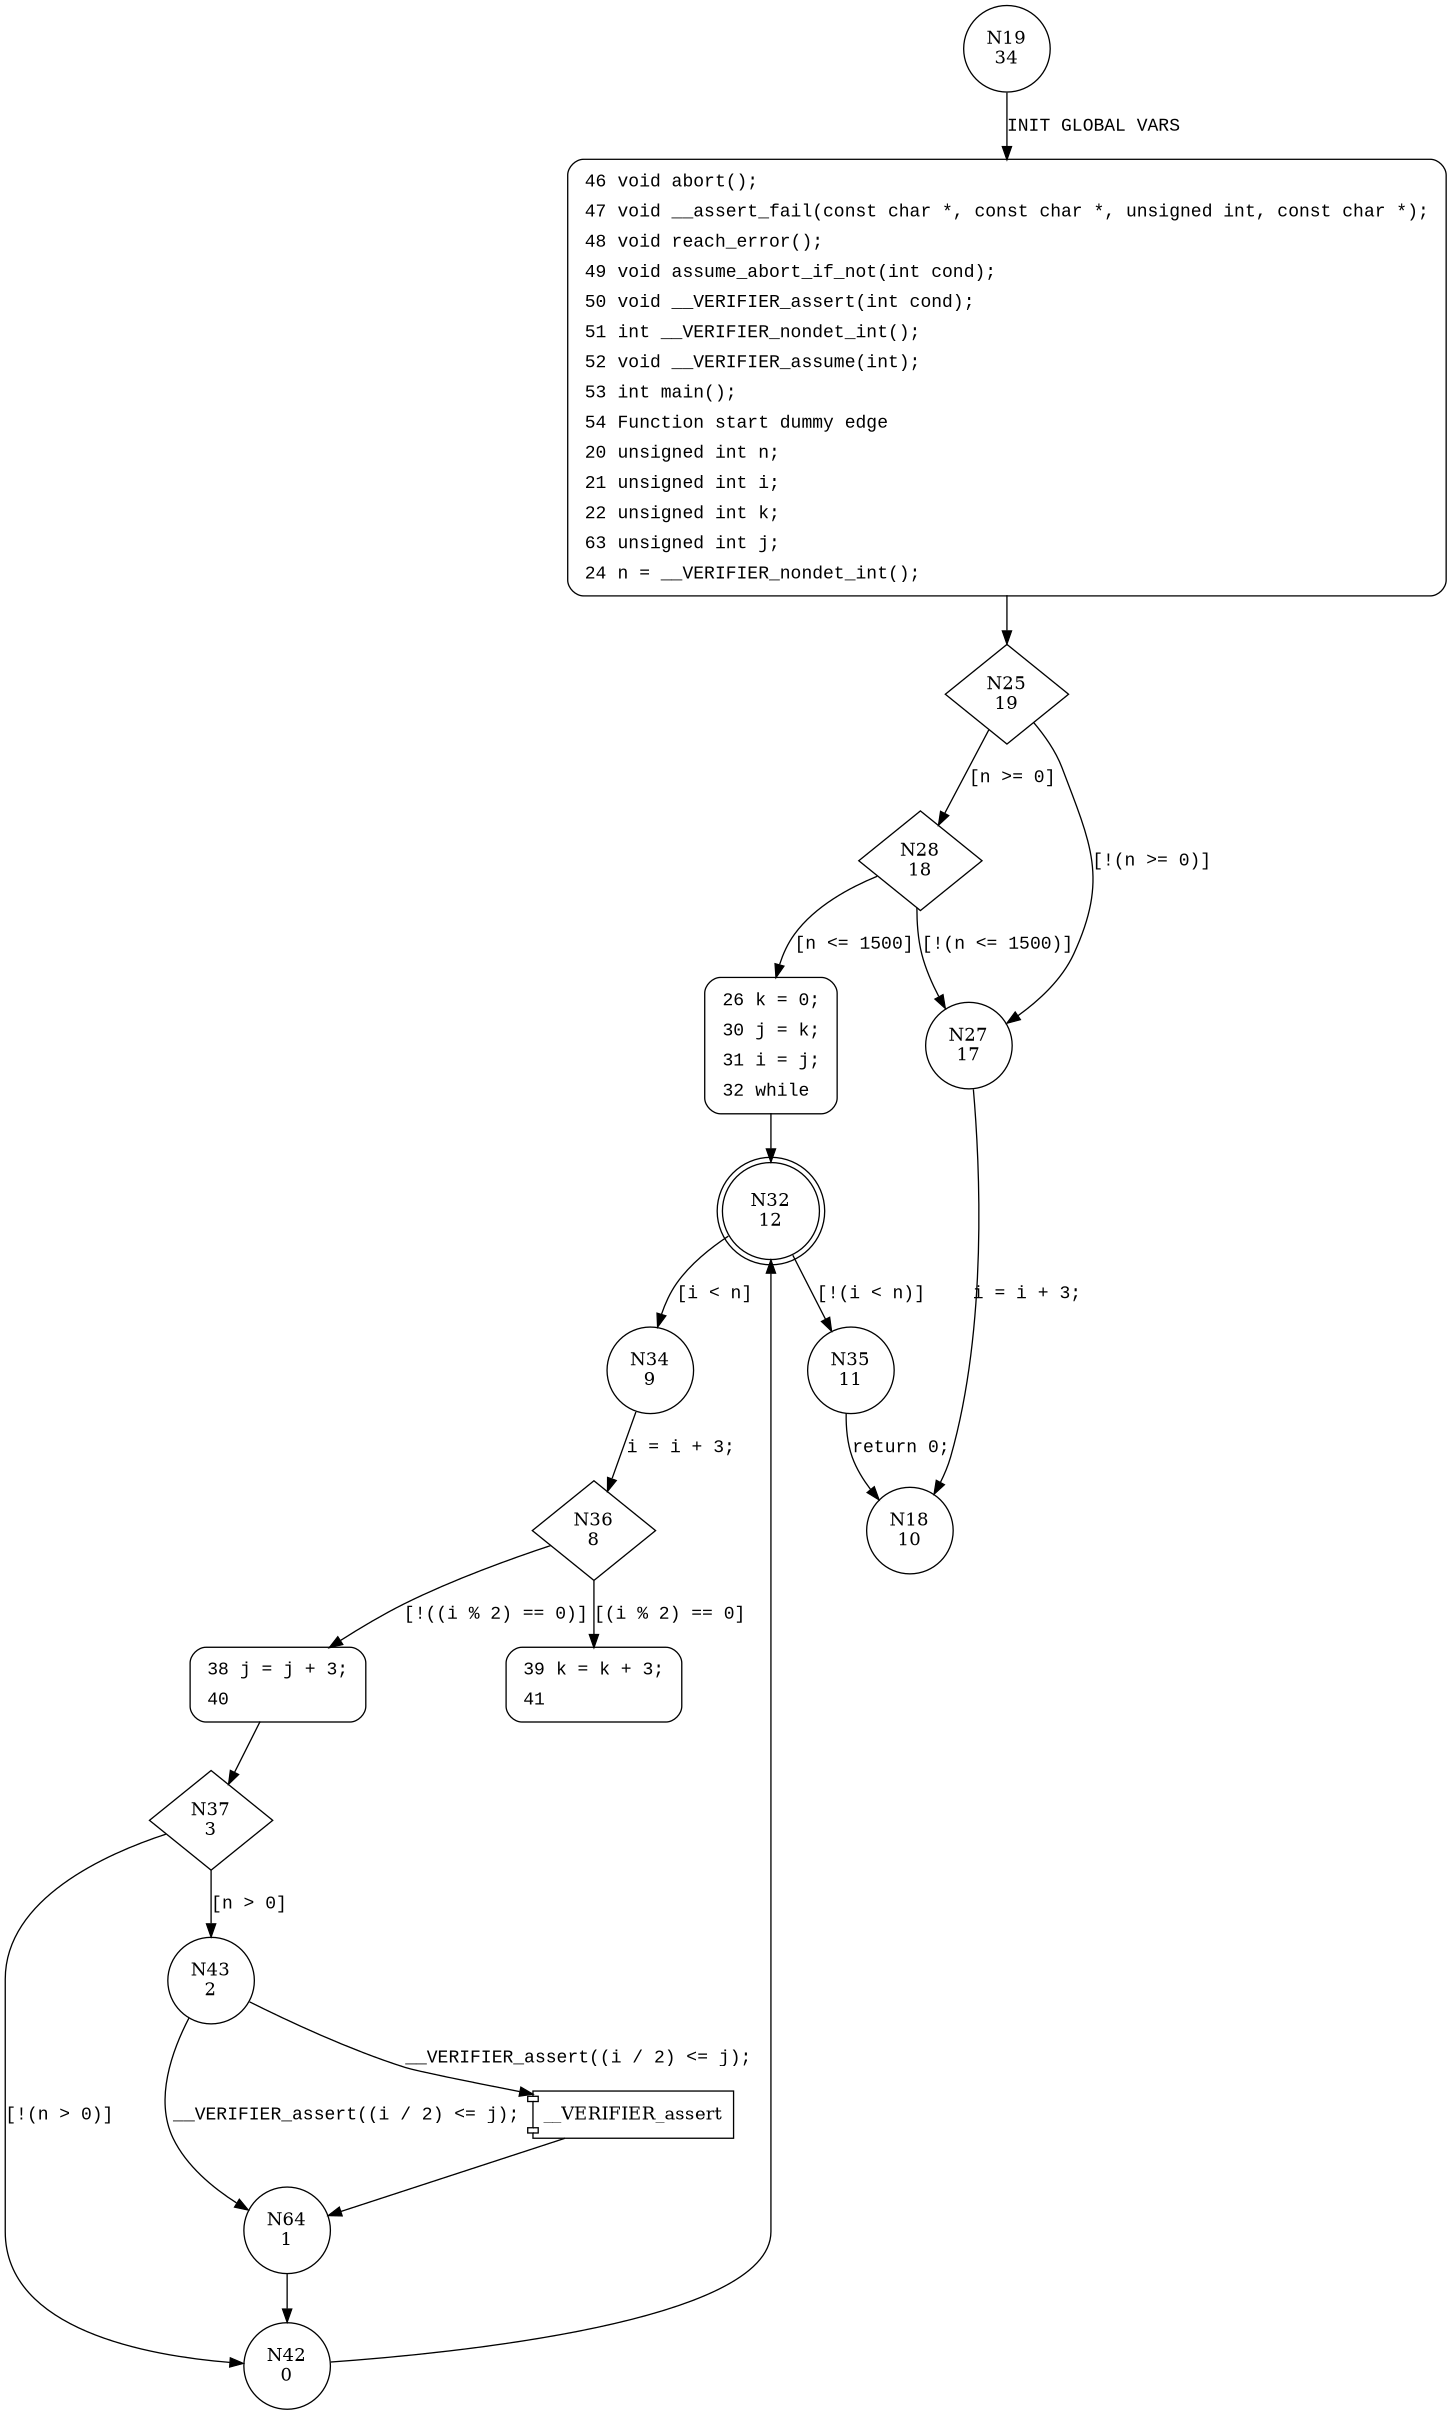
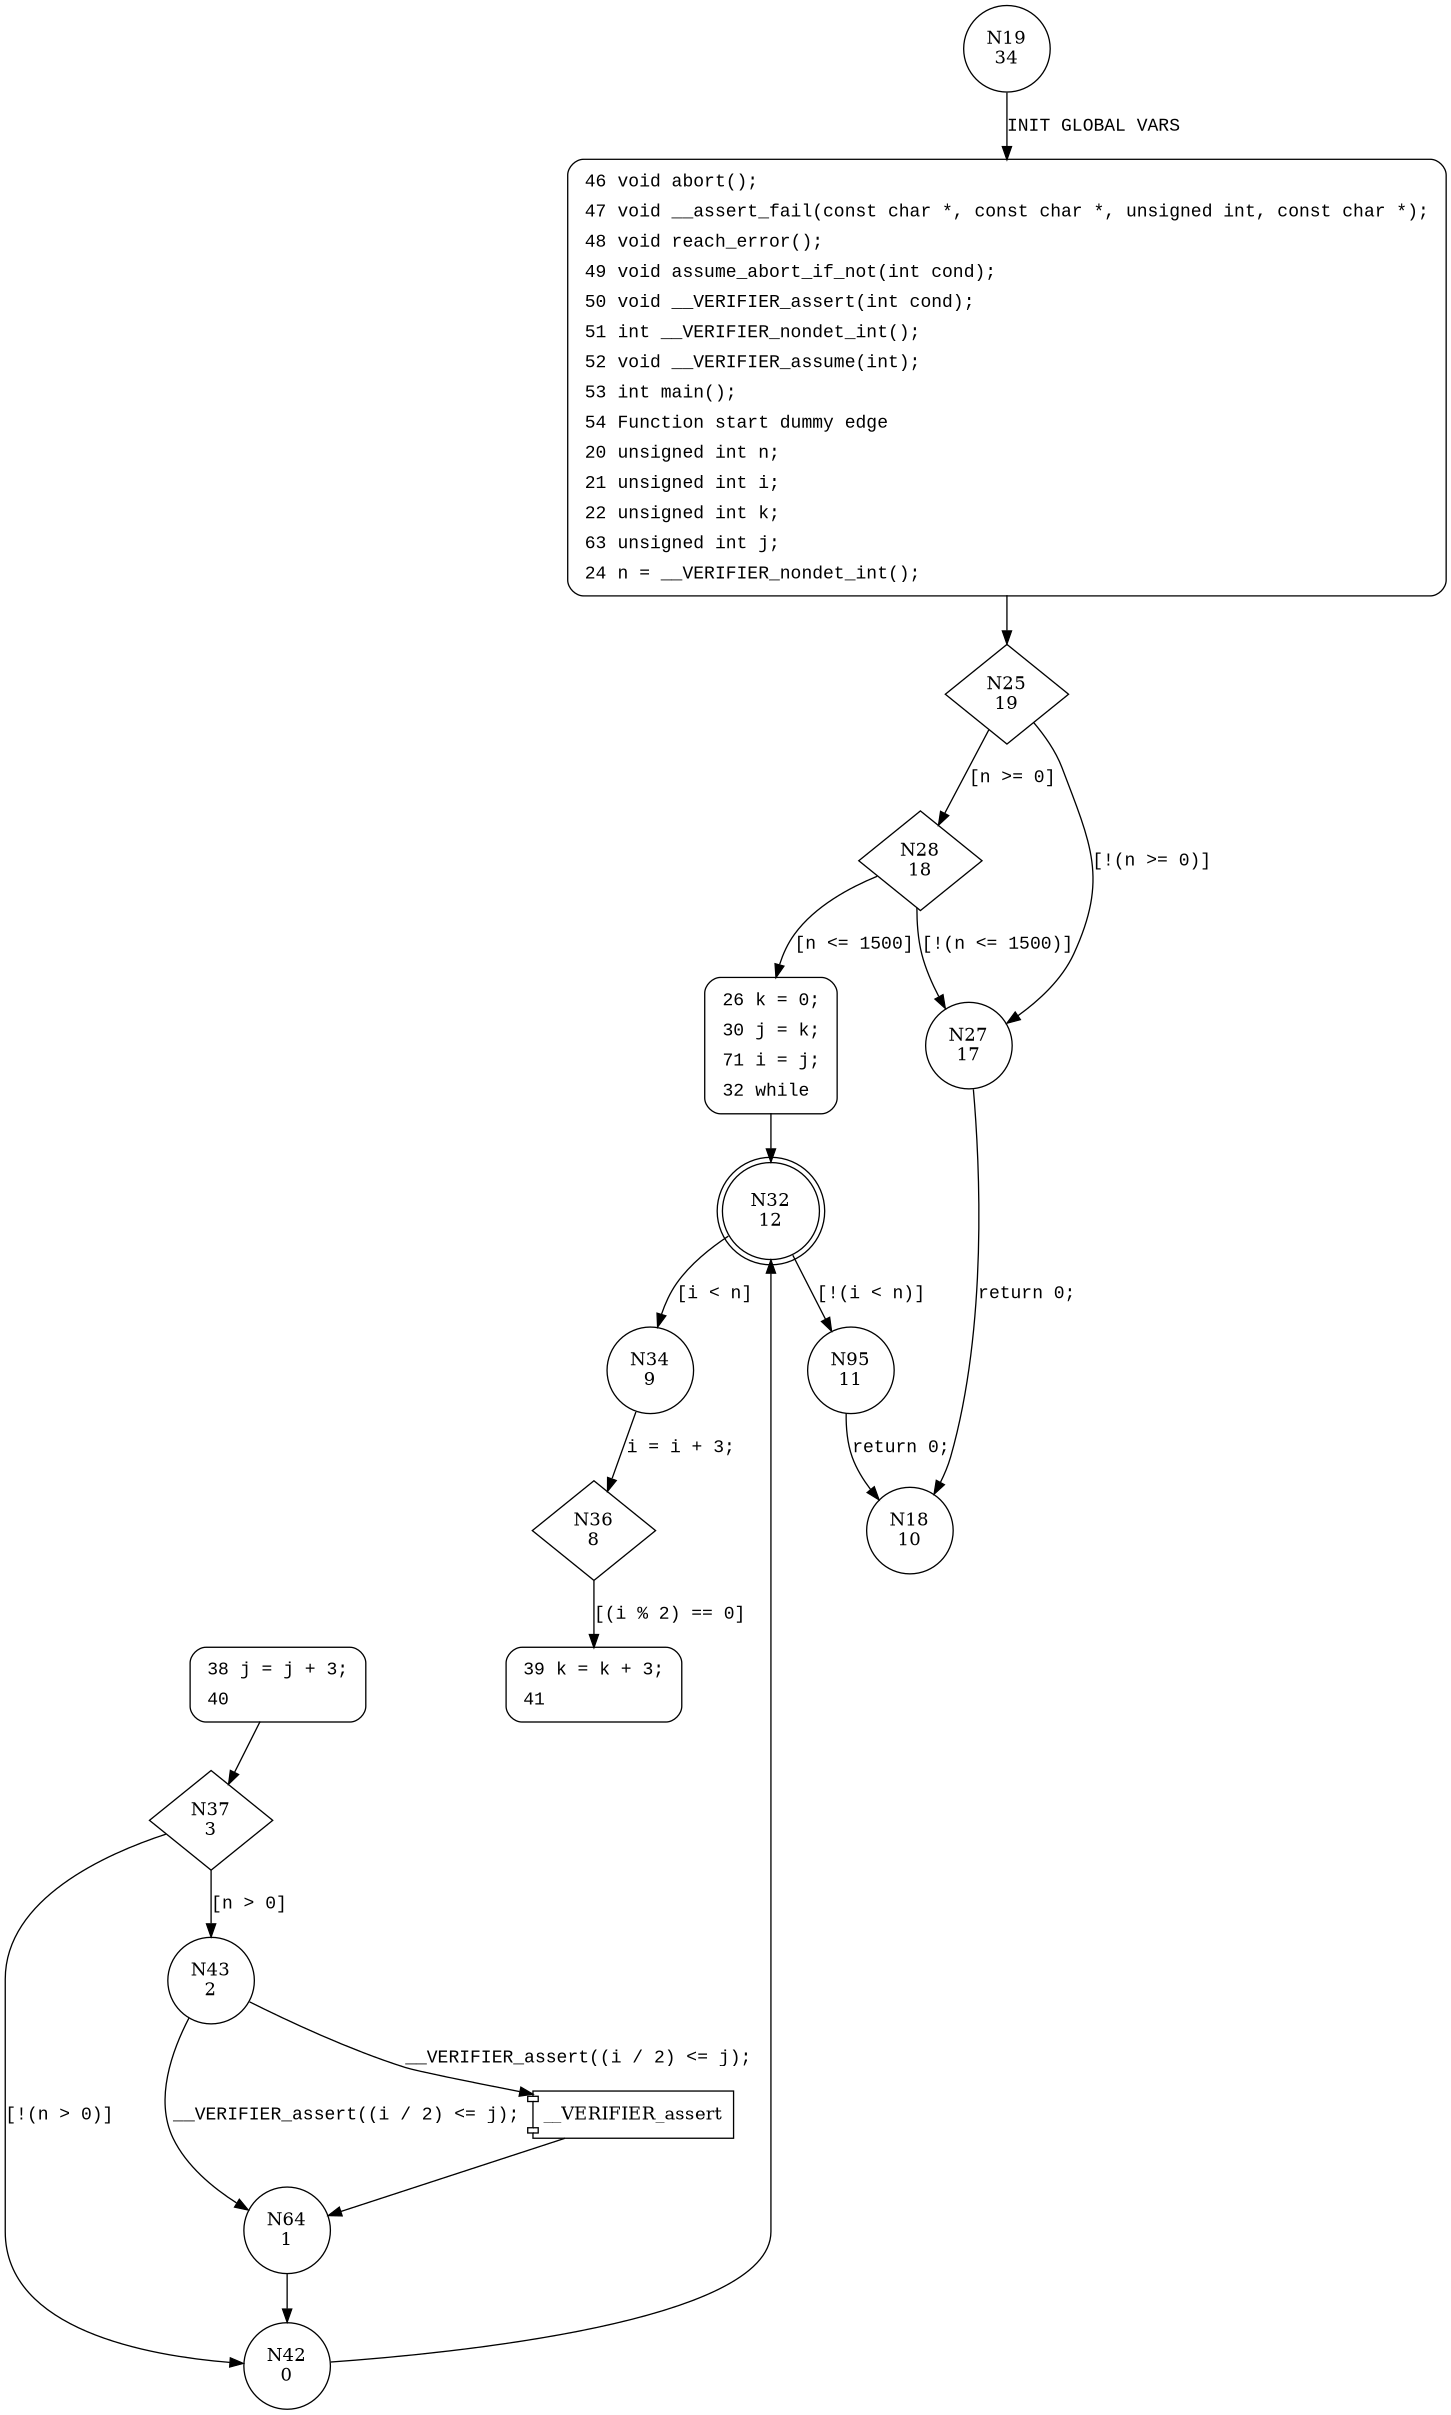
(734, 1060) -> (734, 1060)
(1027, 1293) -> (1027, 1293)
(851, 1370) -> (851, 1370)
(442, 1586) -> none
